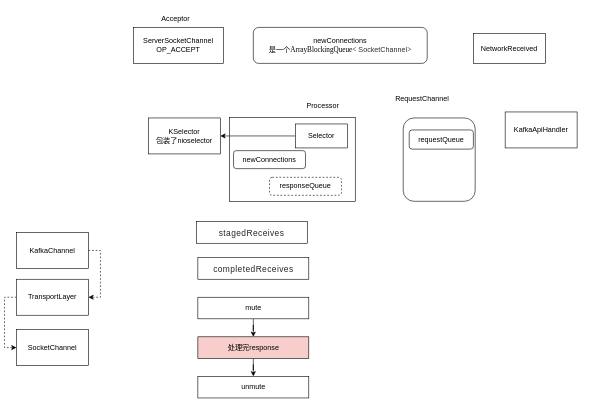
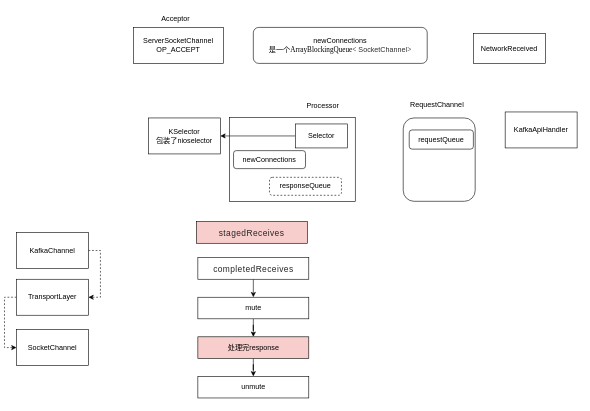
(425, 99) -> (440, 105)
(252, 233) -> (252, 233)
none -> (254, 291)
